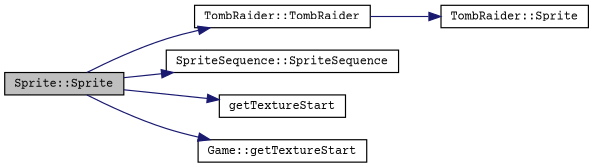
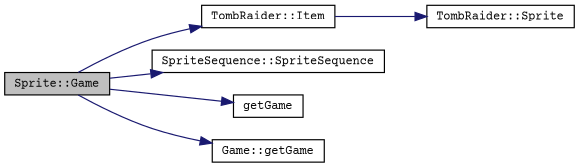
(282, 17) -> (268, 17)
(64, 84) -> (57, 84)
(282, 106) -> (268, 106)
(282, 151) -> (268, 151)
